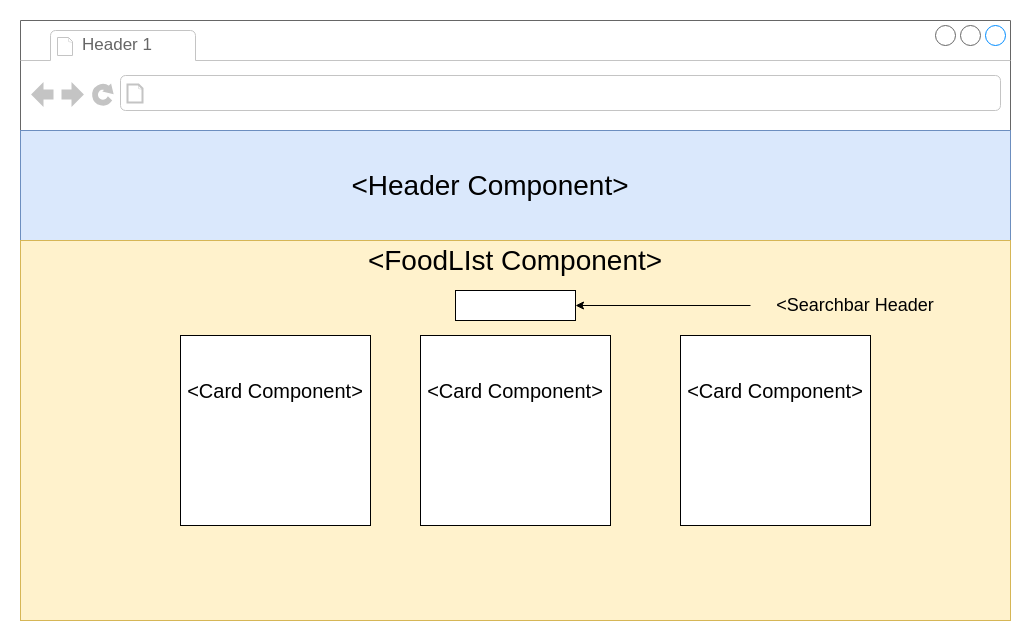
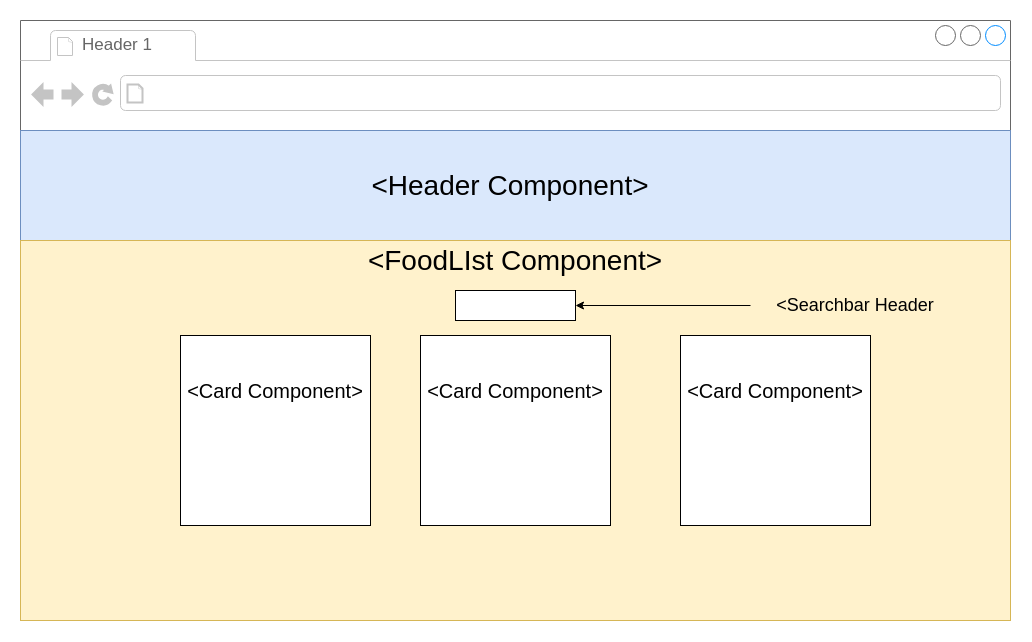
(491, 186) -> (511, 186)
